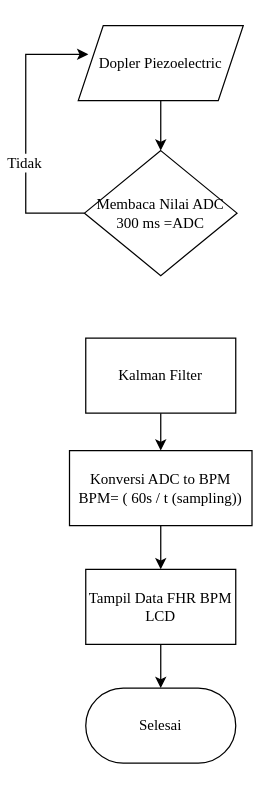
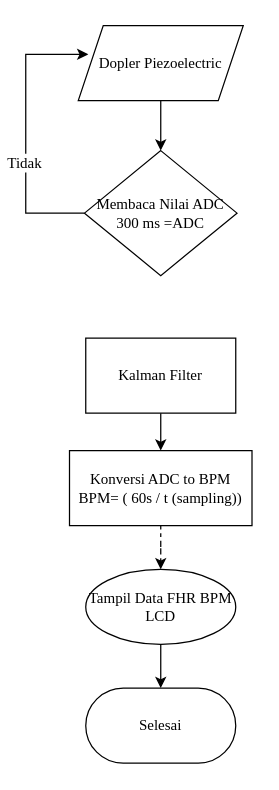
(161, 549) -> (161, 549)
(161, 607) -> (161, 607)
